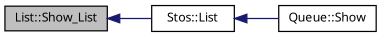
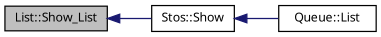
(193, 18) -> (193, 18)
(327, 18) -> (327, 18)
